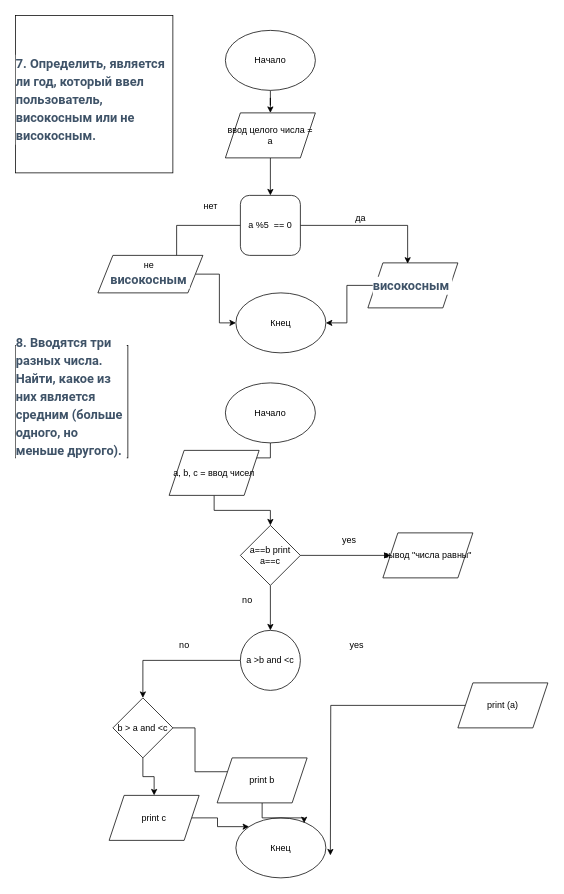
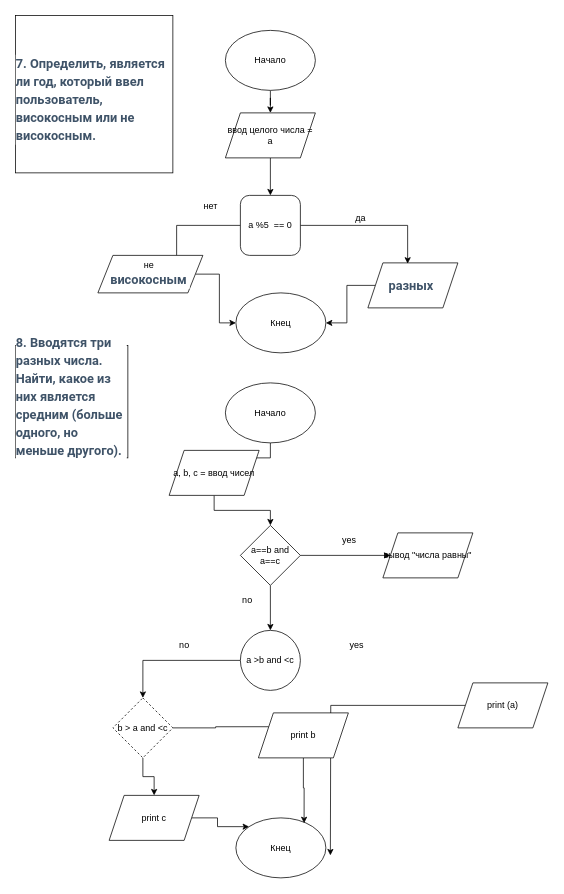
(413, 285) -> (413, 285)
(270, 555) -> (270, 555)
(143, 728) -> (143, 728)
(262, 780) -> (303, 735)
